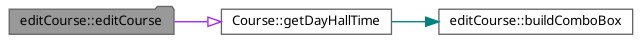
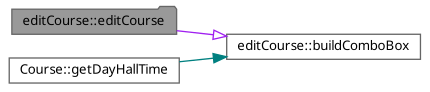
(191, 22) -> (195, 33)
